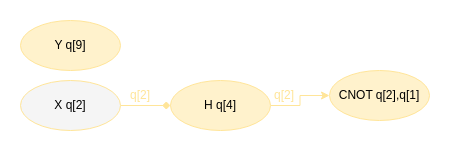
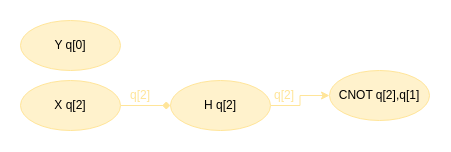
(71, 46) -> (71, 46)
(71, 106) -> (71, 106)
(221, 106) -> (221, 106)
